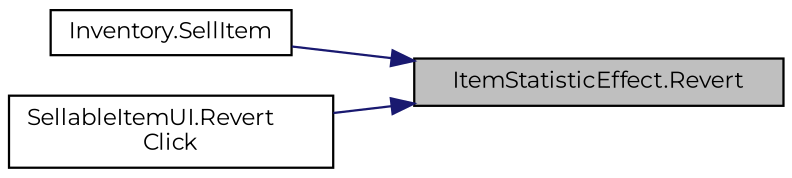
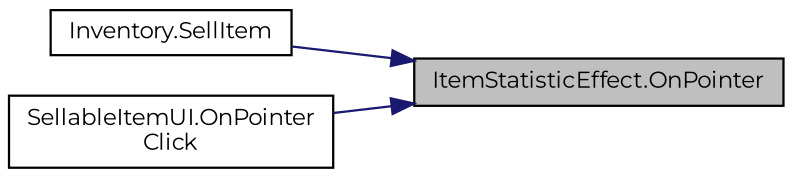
(599, 82) -> (599, 82)
(171, 132) -> (171, 132)
